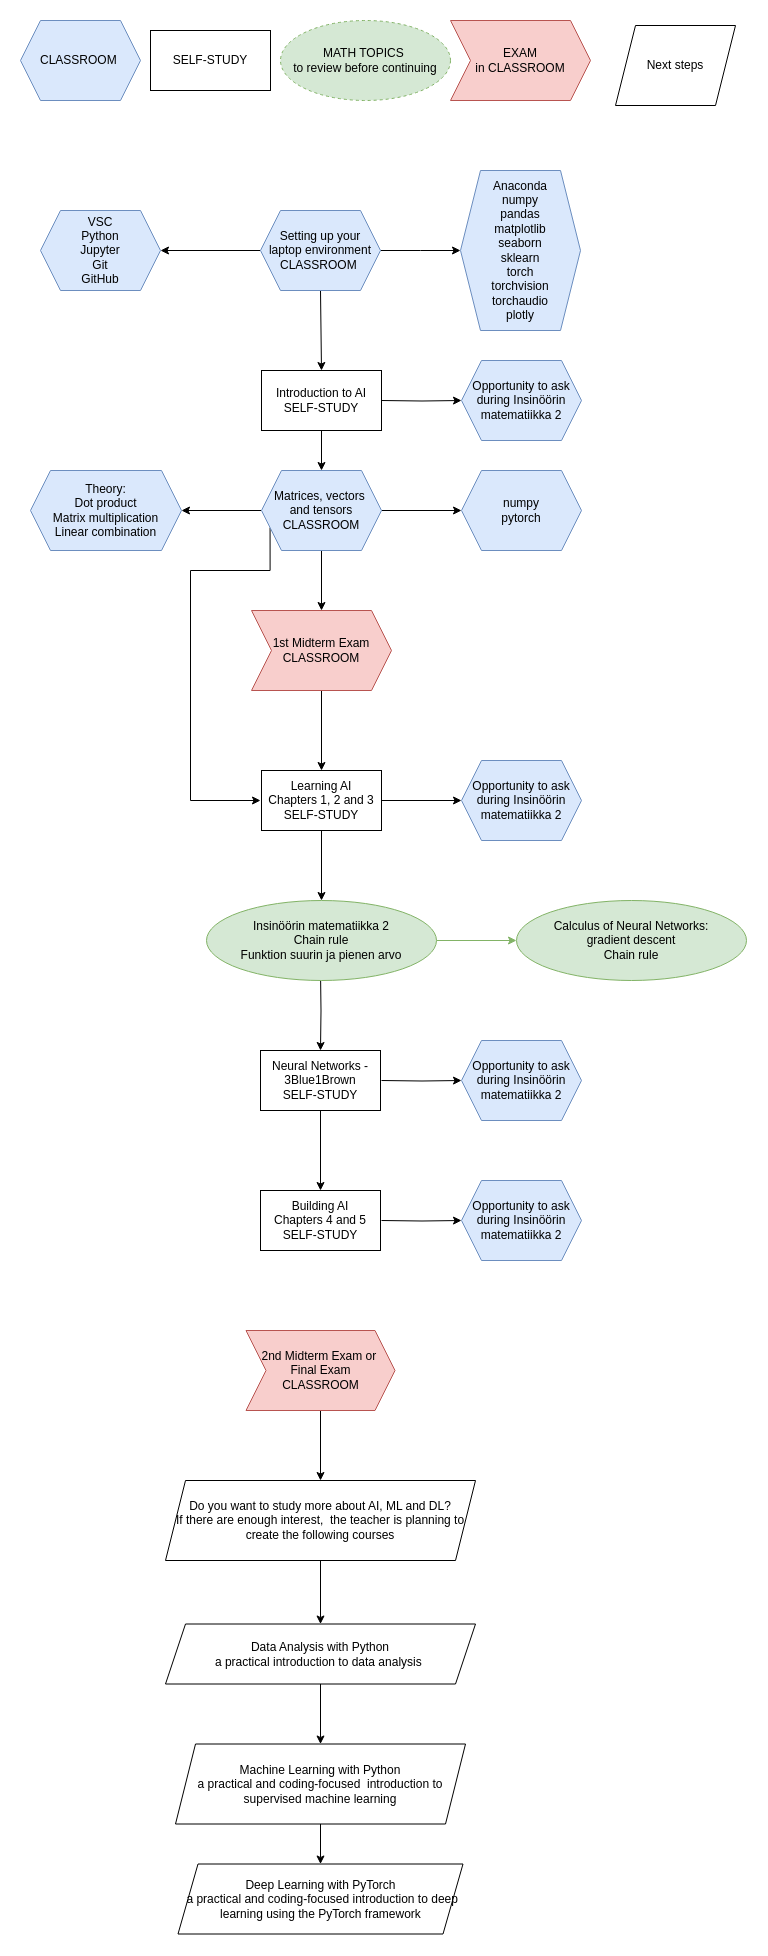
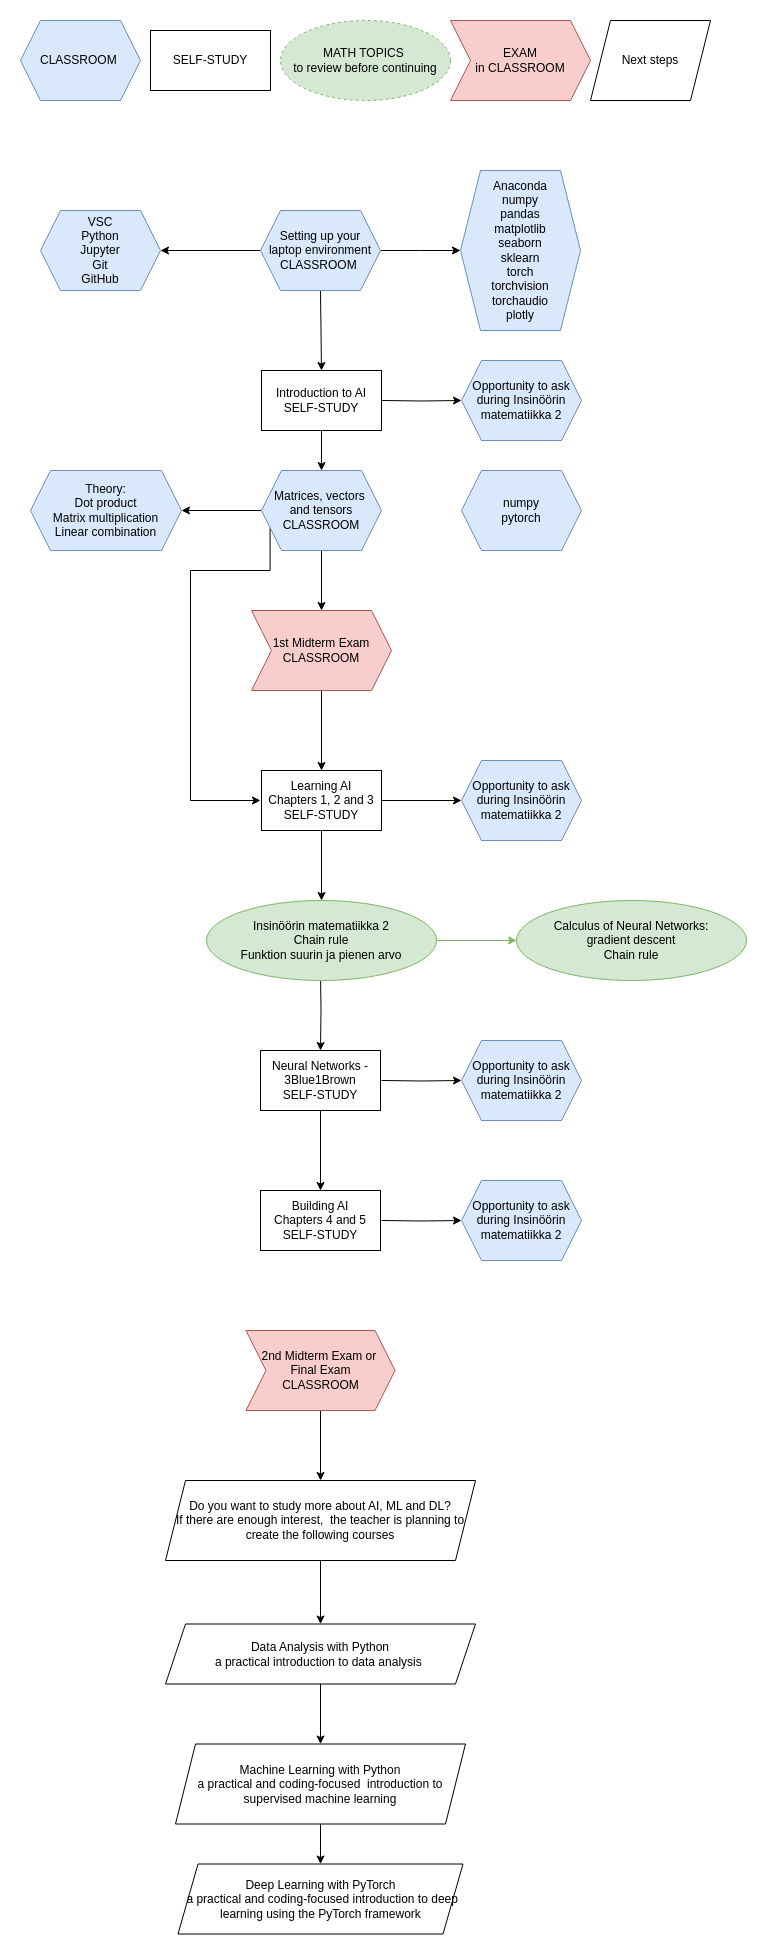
(676, 66) -> (651, 61)
(418, 511) -> none
